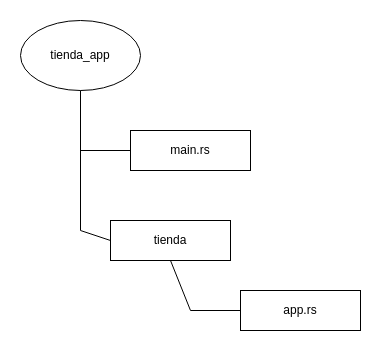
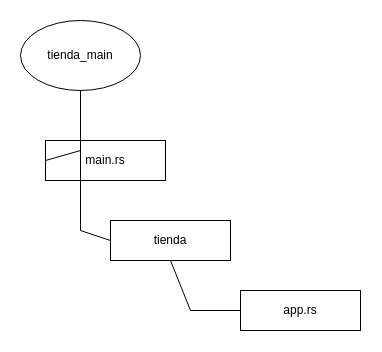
(81, 56) -> (81, 56)
(191, 151) -> (106, 161)
